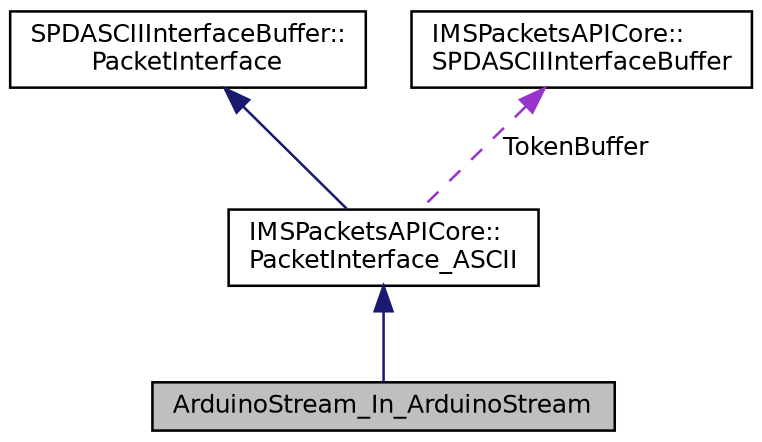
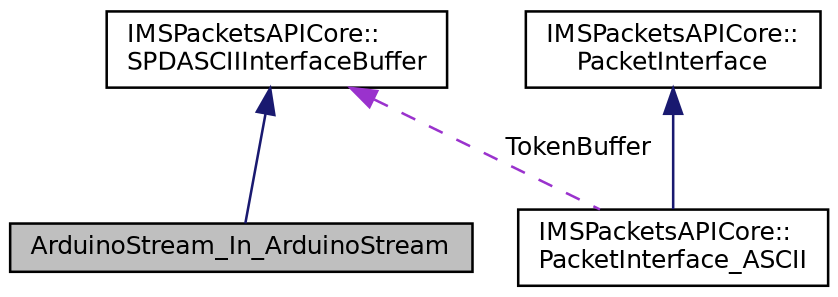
(188, 50) -> (673, 50)
(384, 347) -> (255, 169)
